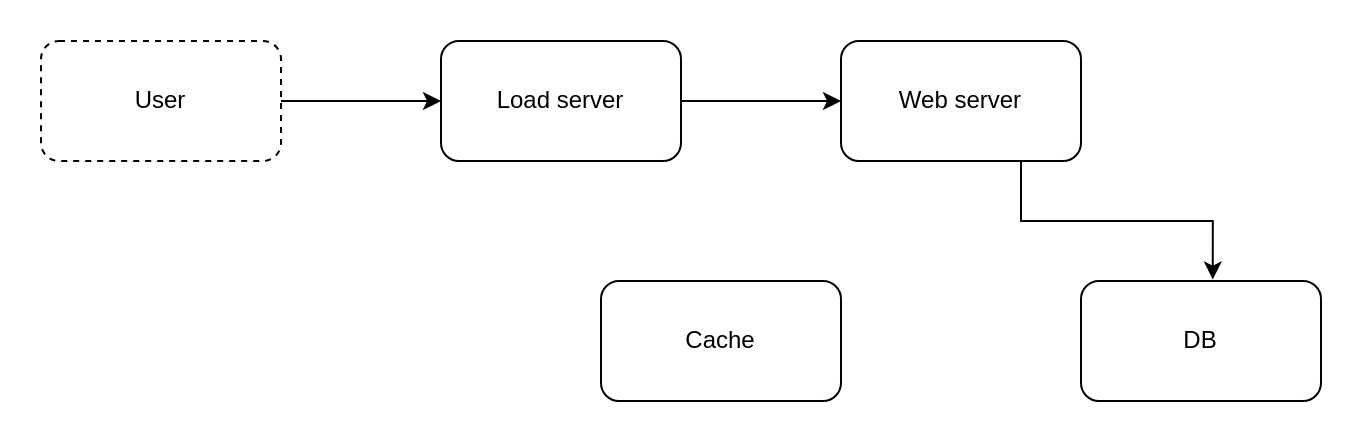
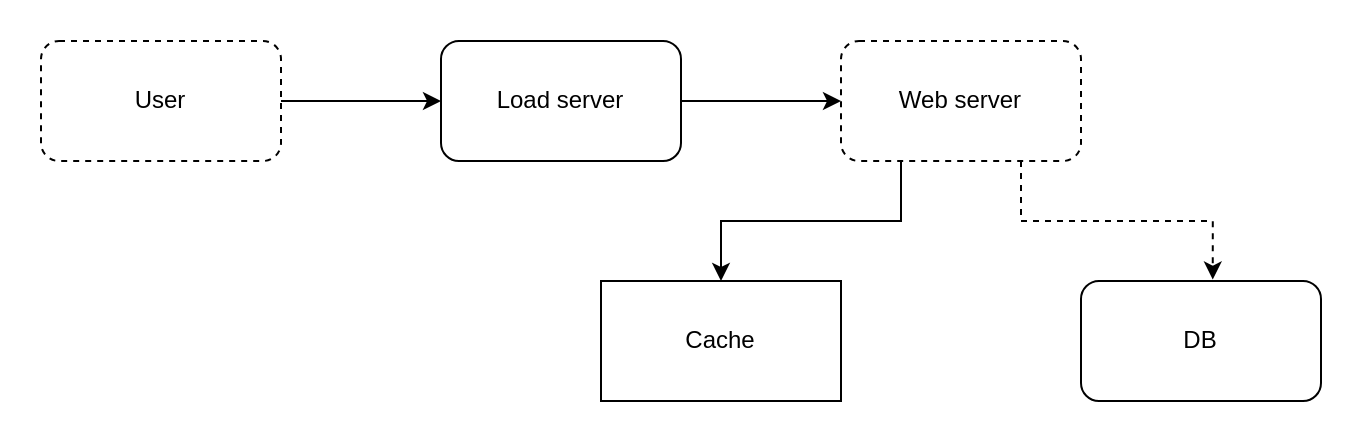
(961, 101) -> (961, 101)
none -> (818, 221)
(1109, 221) -> (1109, 221)
(721, 341) -> (721, 341)
